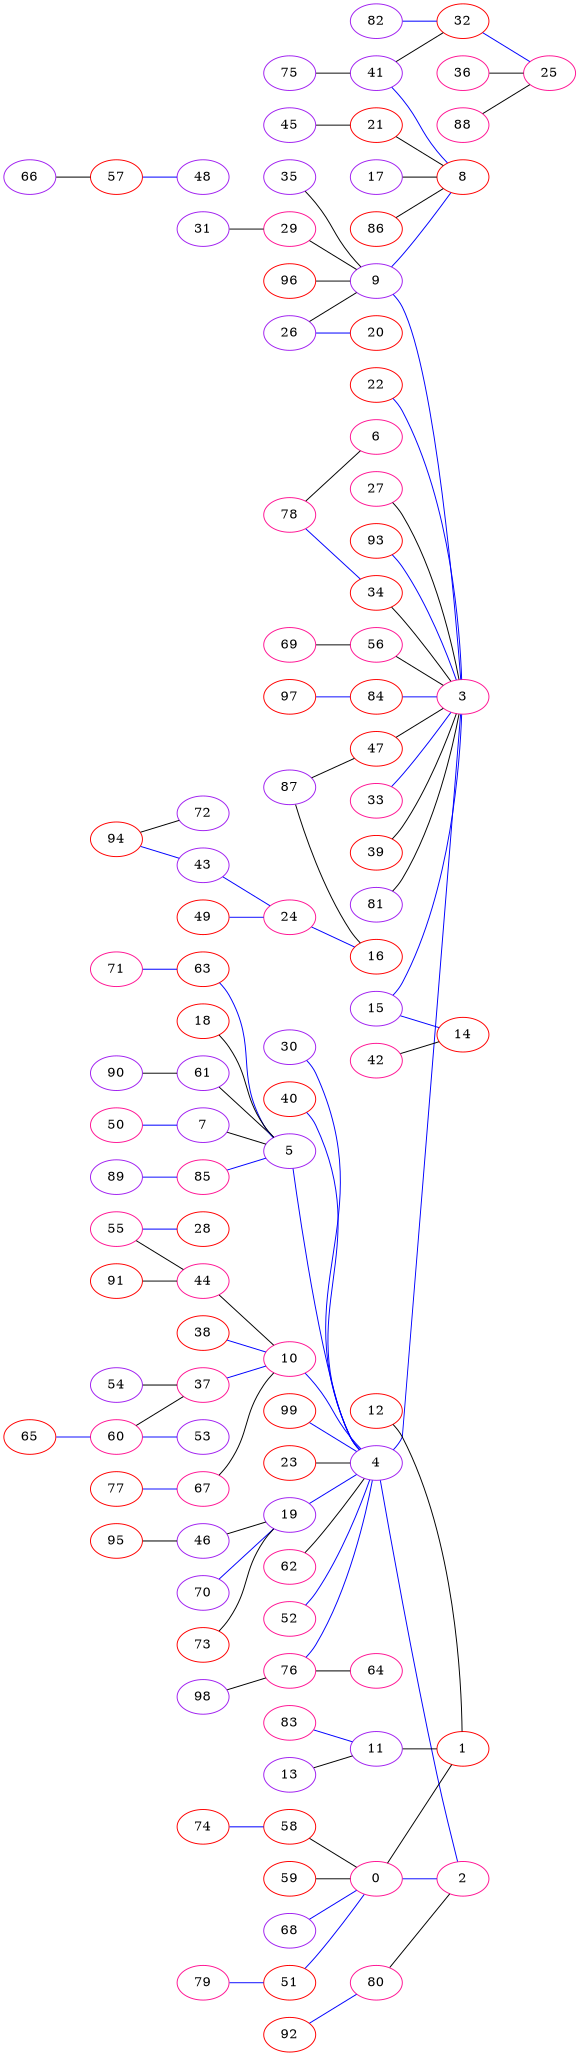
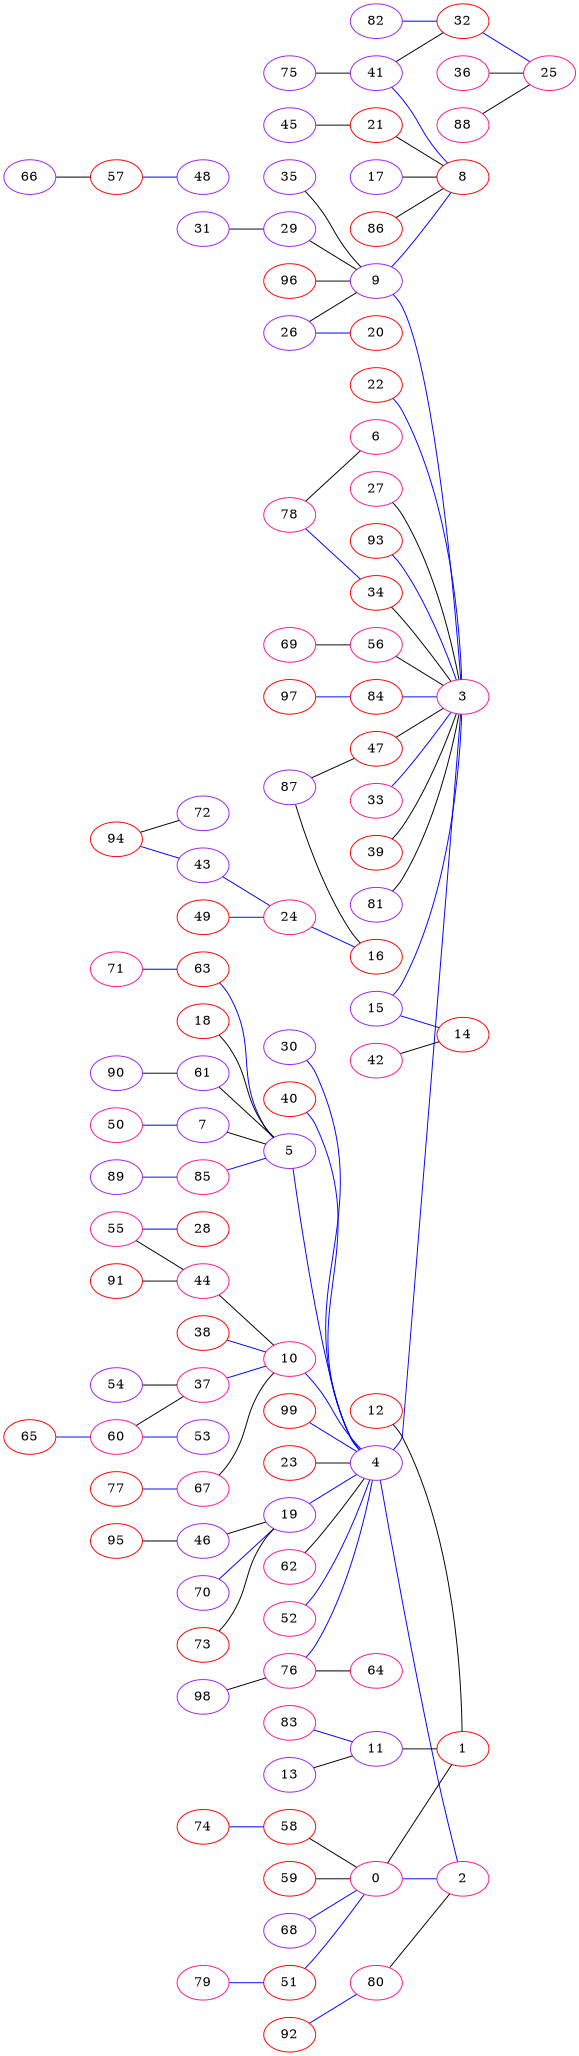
(290, 229) -> (290, 229)
